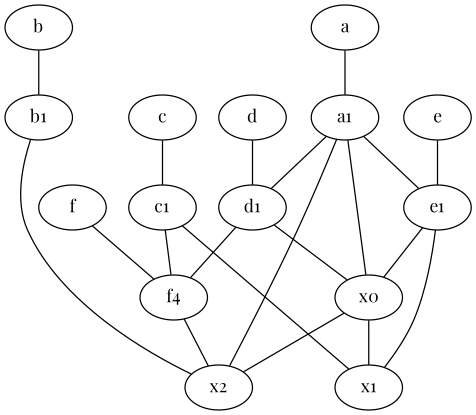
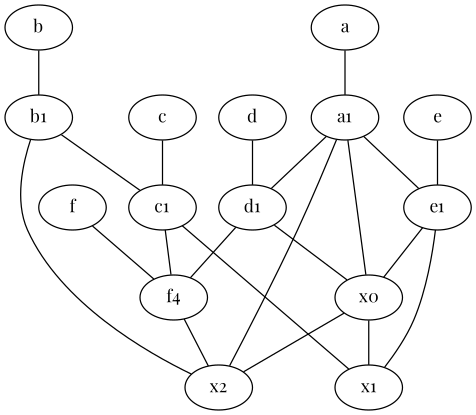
none -> (101, 163)
